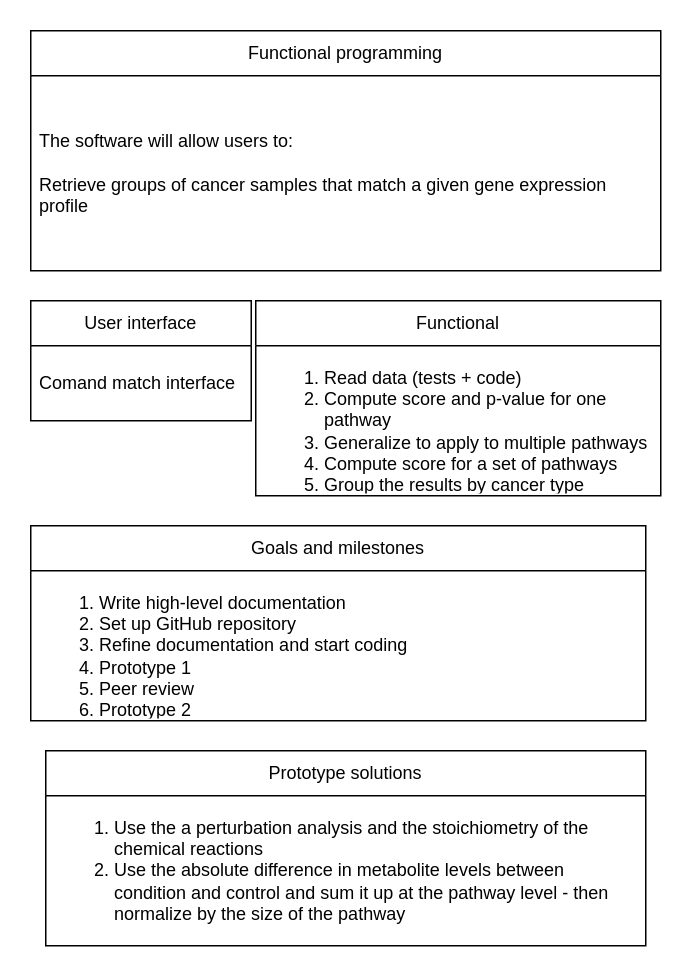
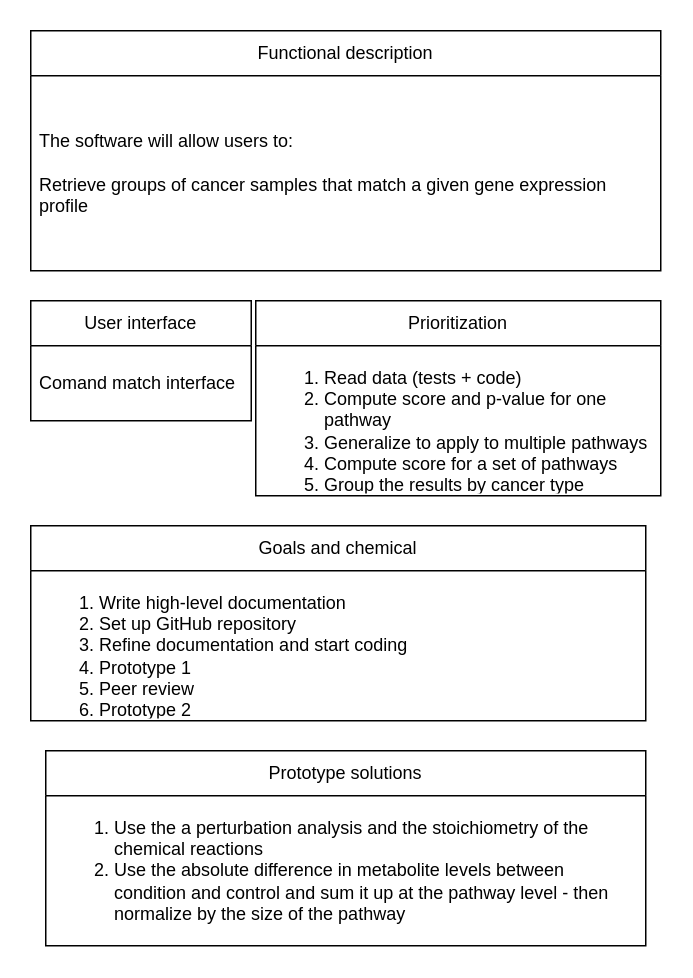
(346, 53) -> (346, 53)
(458, 323) -> (458, 323)
(338, 548) -> (338, 548)
